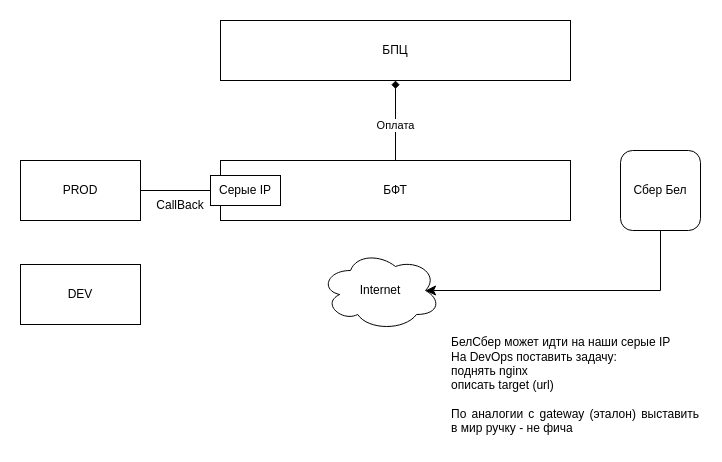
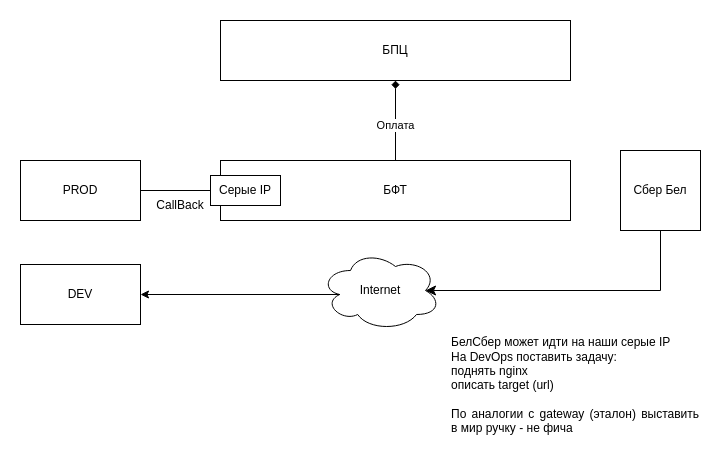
(661, 191) -> (661, 191)
none -> (243, 295)
